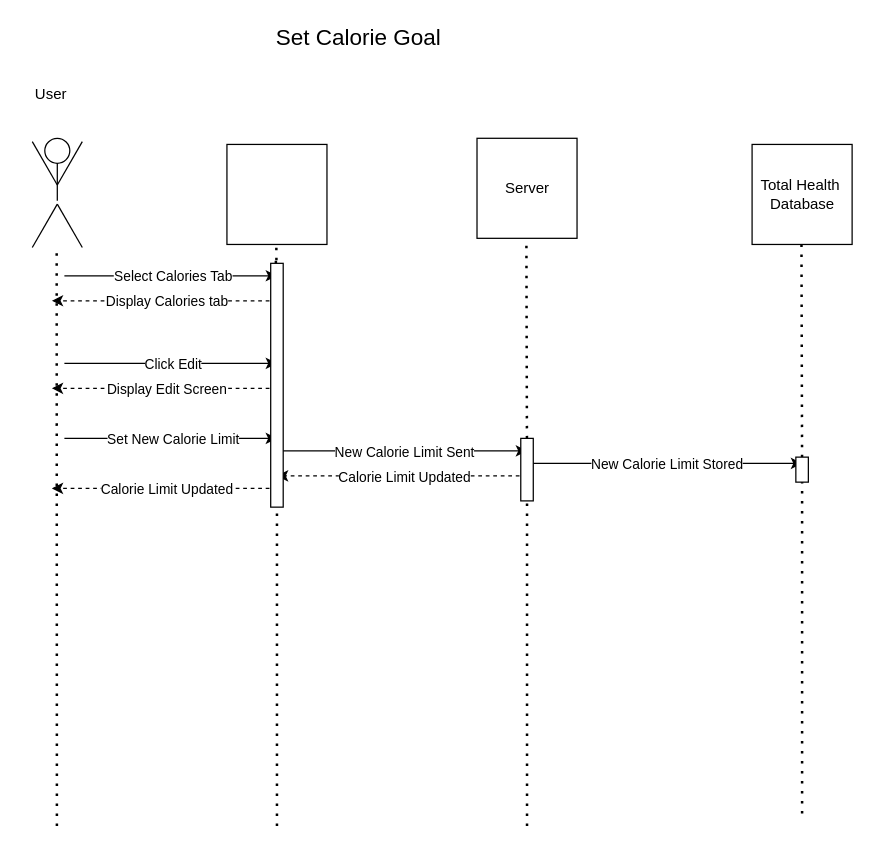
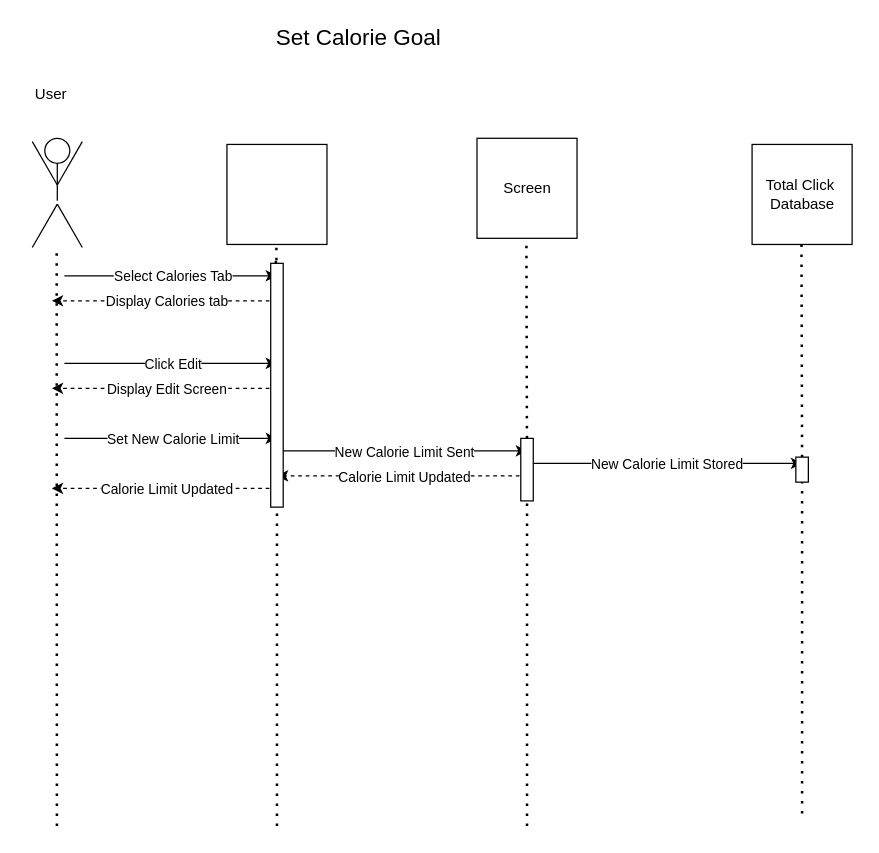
(528, 188) -> (528, 188)
(803, 194) -> (803, 194)
